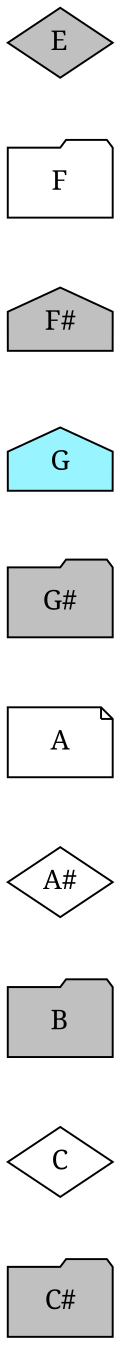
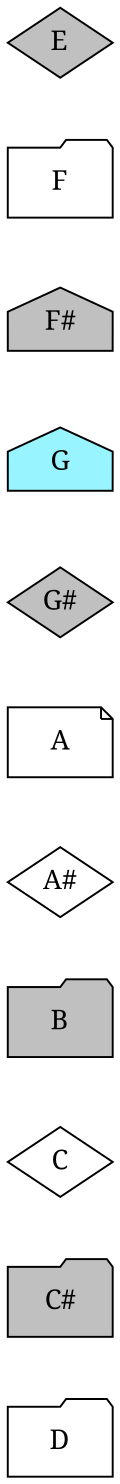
(60, 602) -> (60, 602)
none -> (60, 1442)
